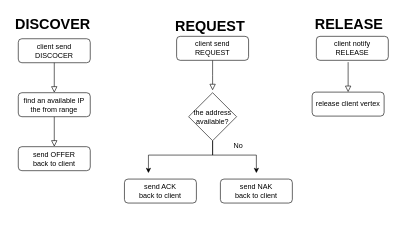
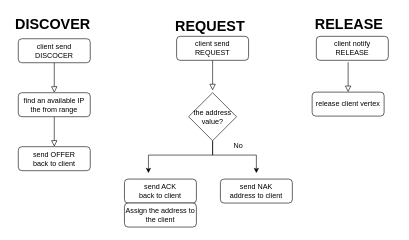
(213, 117) -> (213, 117)
(257, 191) -> (257, 191)
none -> (161, 215)
